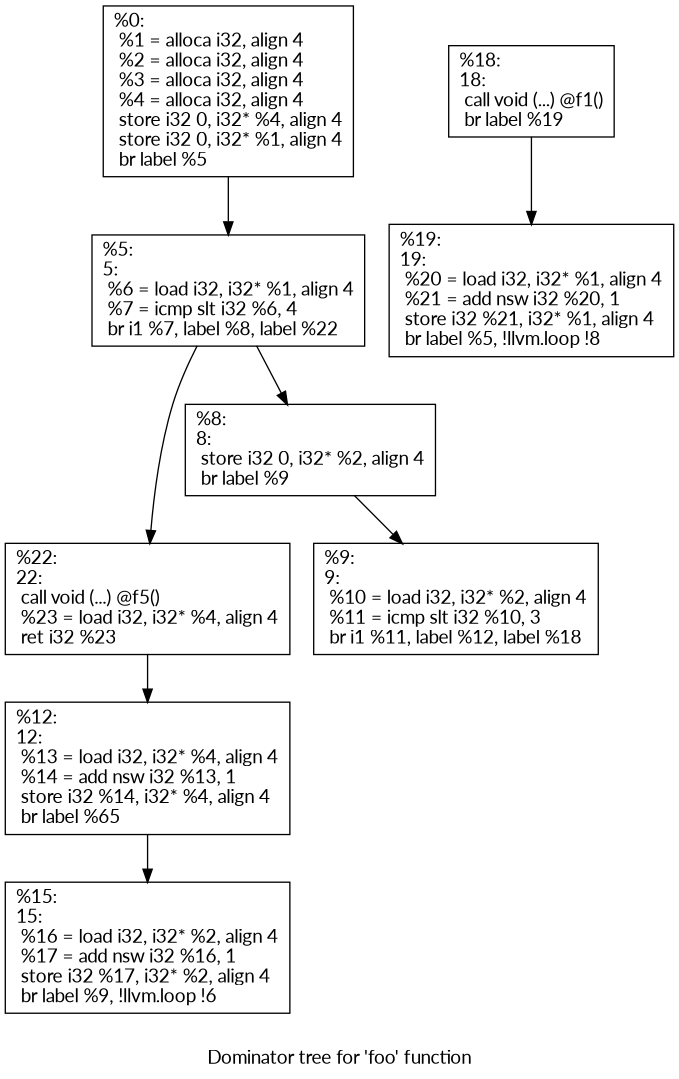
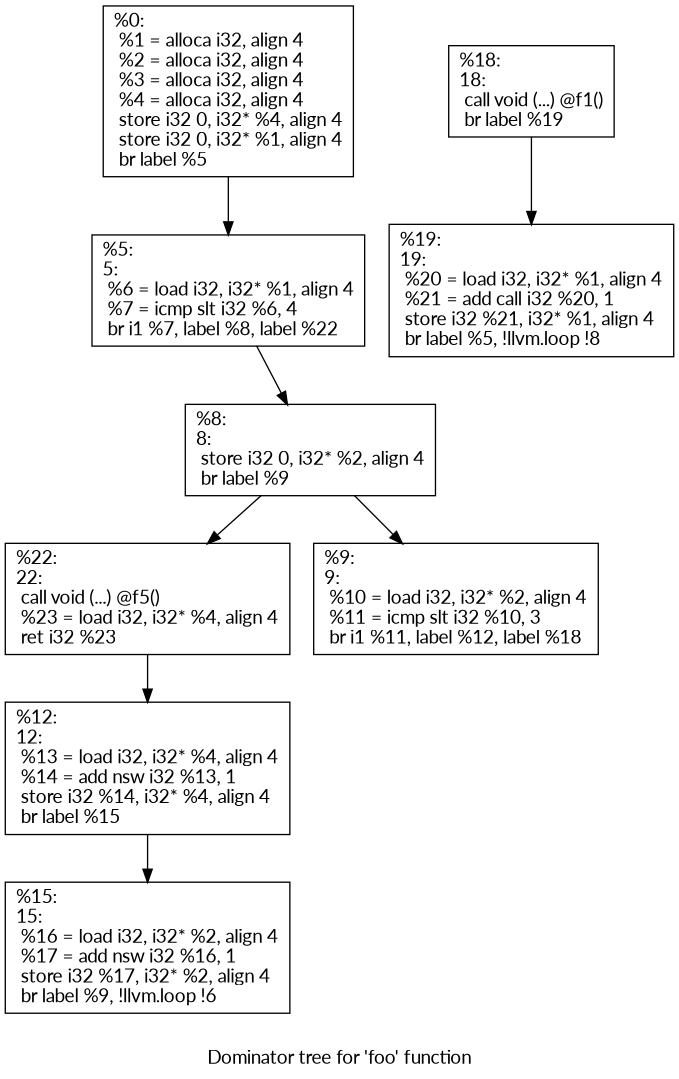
(510, 300) -> (508, 300)
(165, 436) -> (240, 515)
(68, 817) -> (68, 817)
